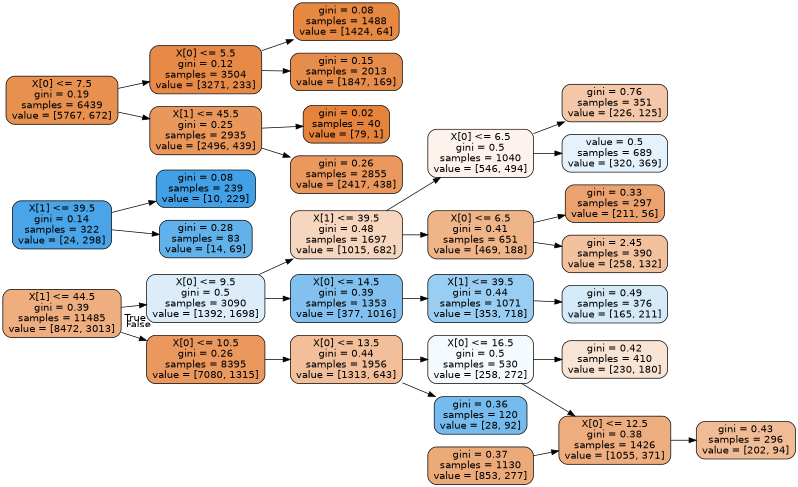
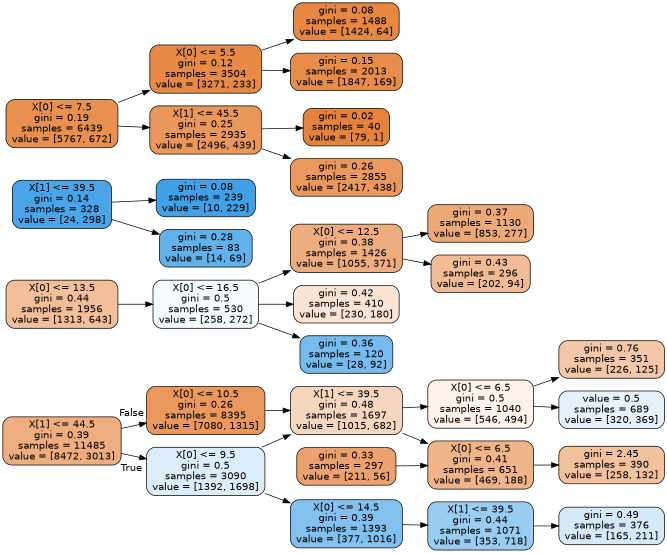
(546, 220) -> (408, 466)
(62, 225) -> (62, 204)
(346, 299) -> (346, 524)
(274, 359) -> (274, 410)
(416, 388) -> (276, 329)
(542, 454) -> (412, 236)
